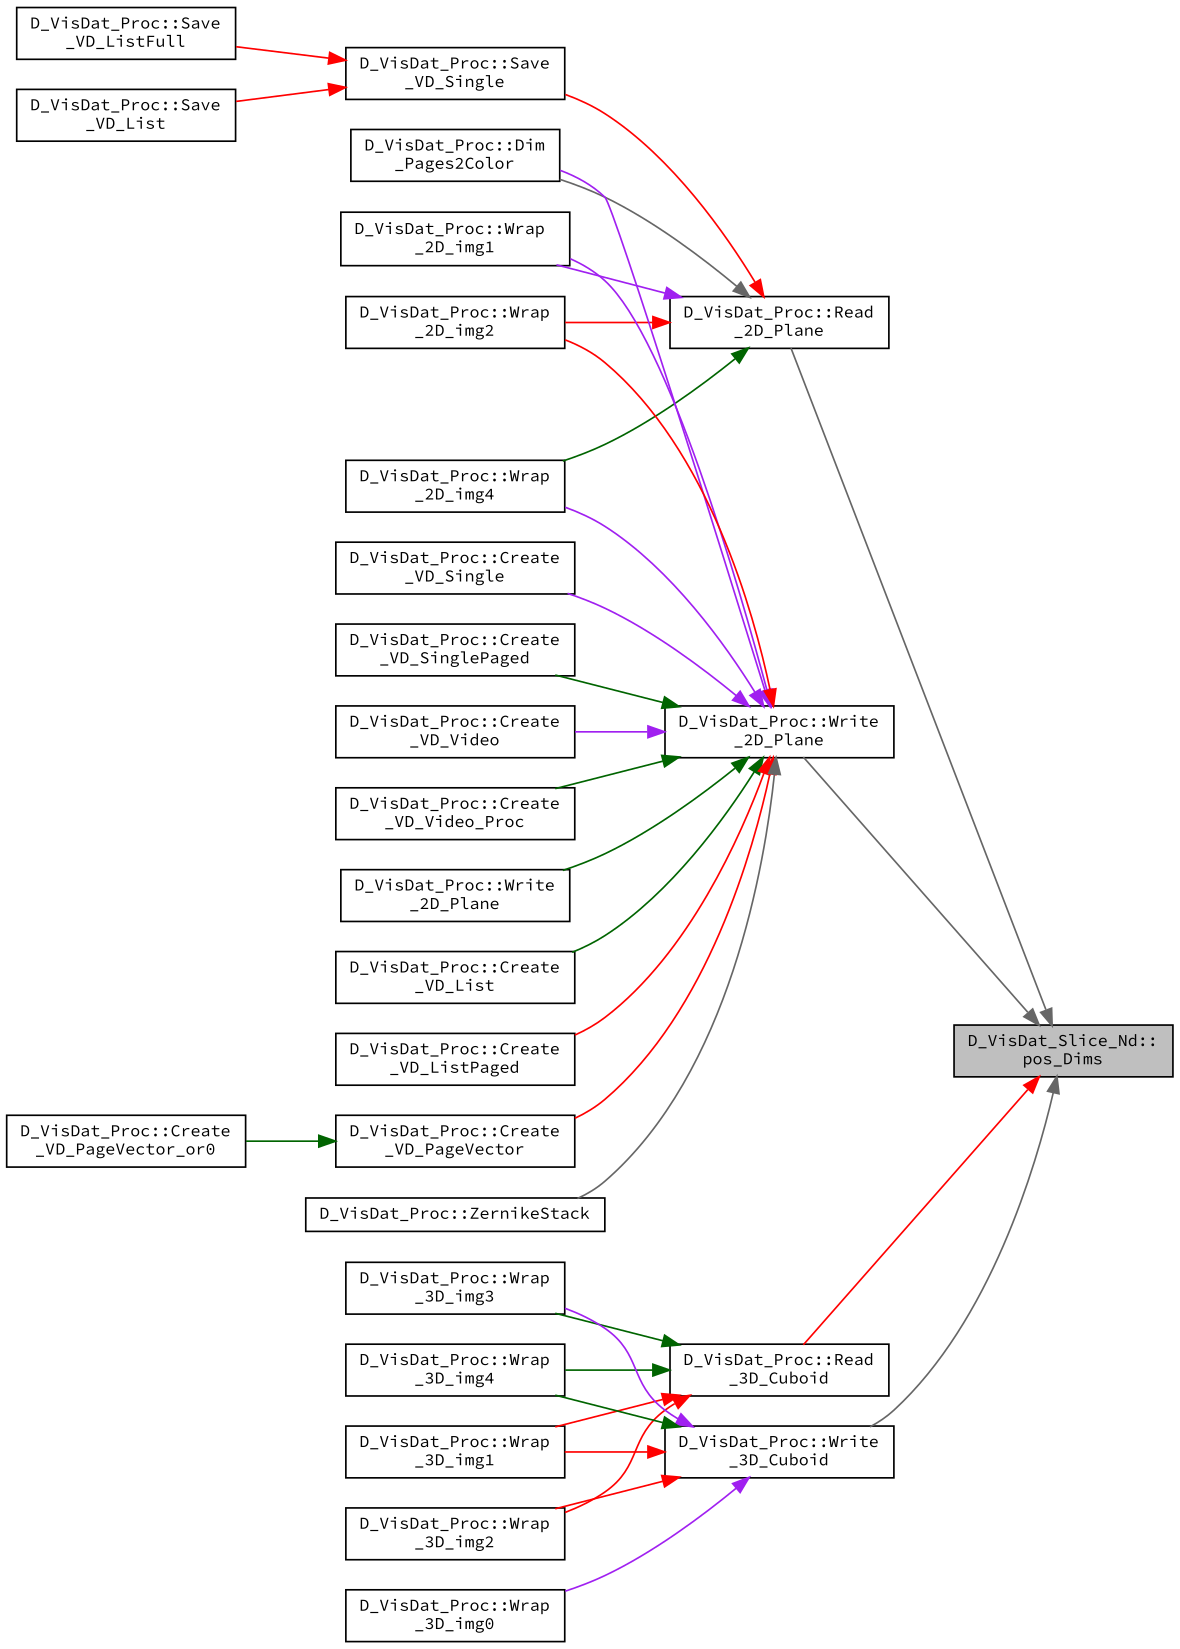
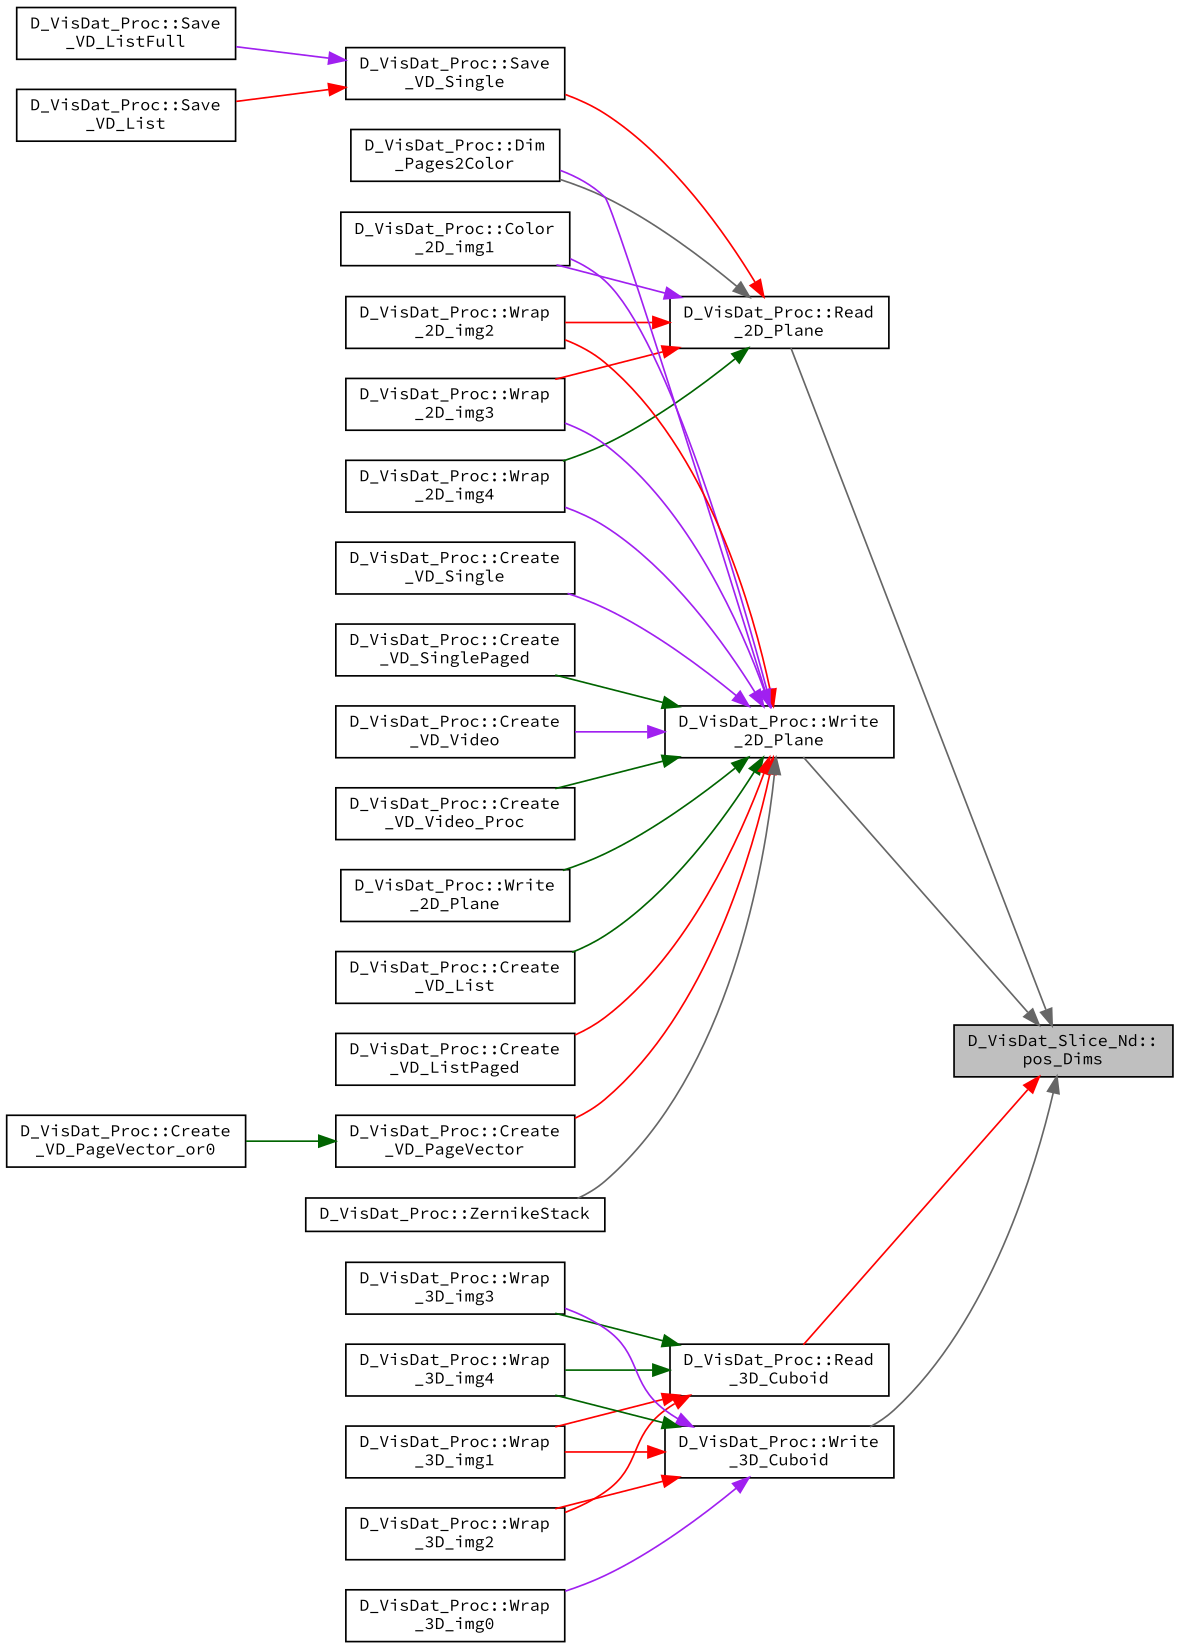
(282, 52) -> (282, 52)
(455, 239) -> (455, 239)
none -> (455, 404)
